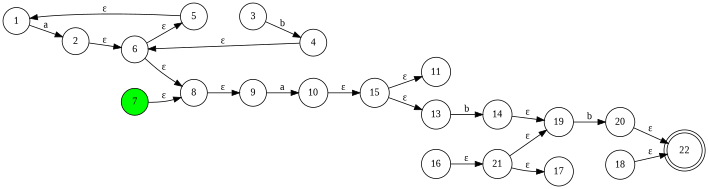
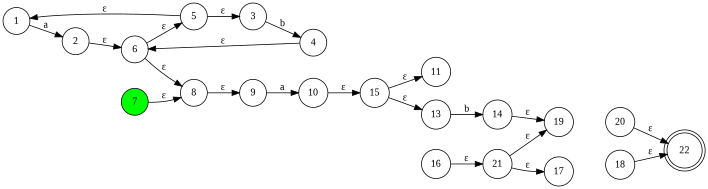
none -> (220, 16)
(586, 122) -> none
